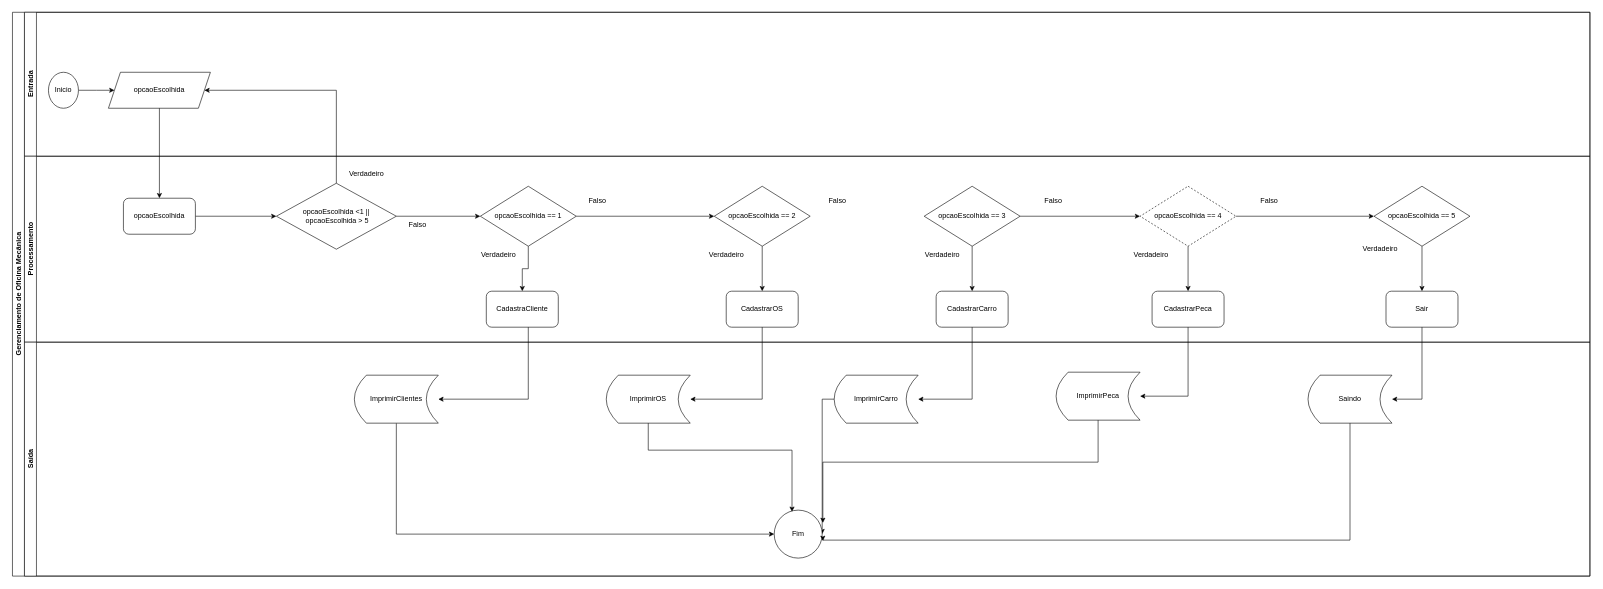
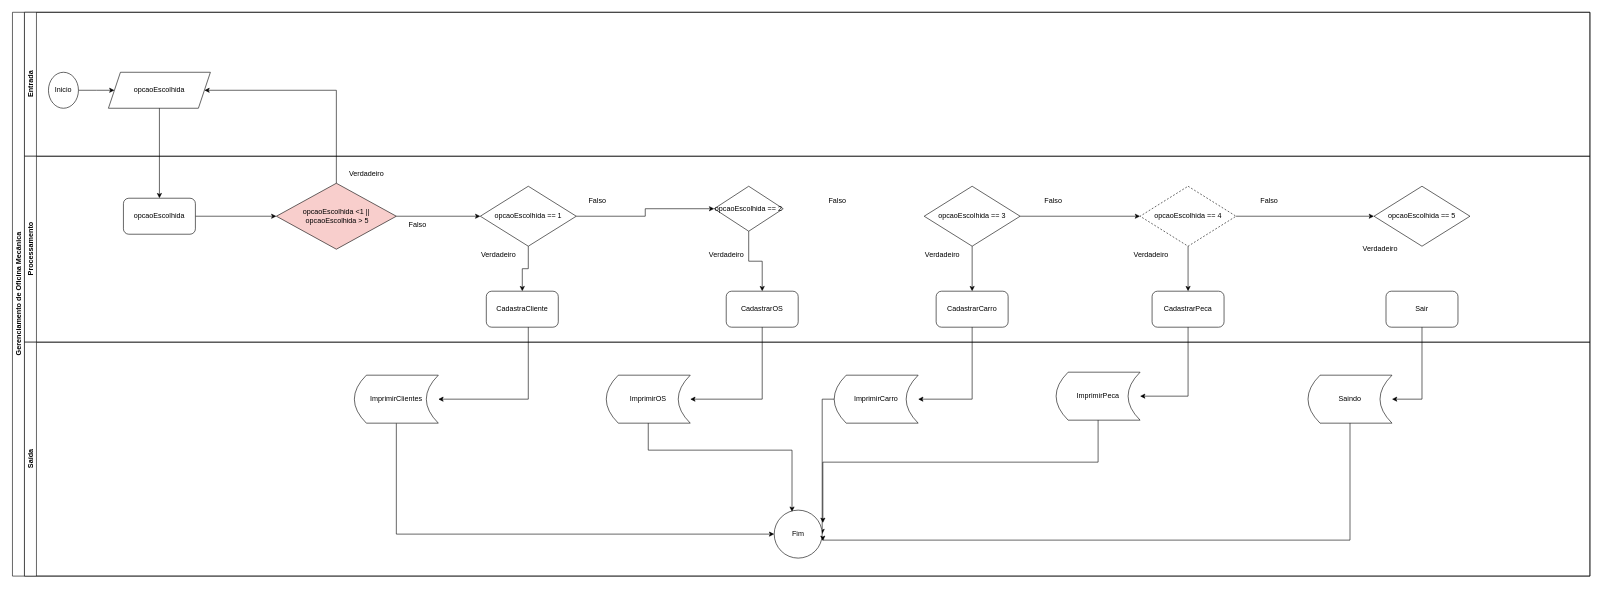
(336, 216) -> (336, 216)
(762, 216) -> (749, 209)
(1422, 285) -> none
